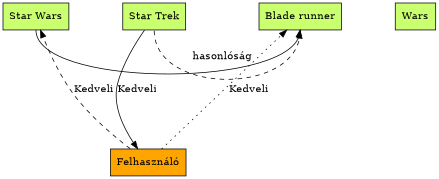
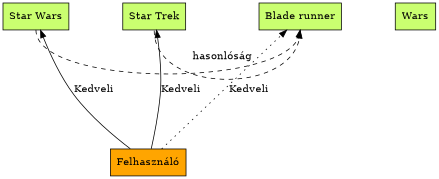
(164, 74) -> (172, 73)
(117, 85) -> (160, 94)
(78, 100) -> (78, 100)
